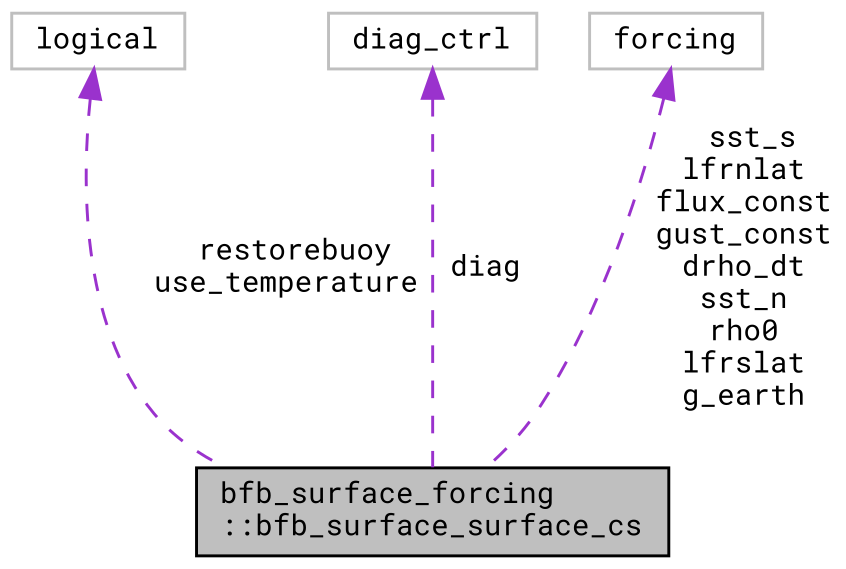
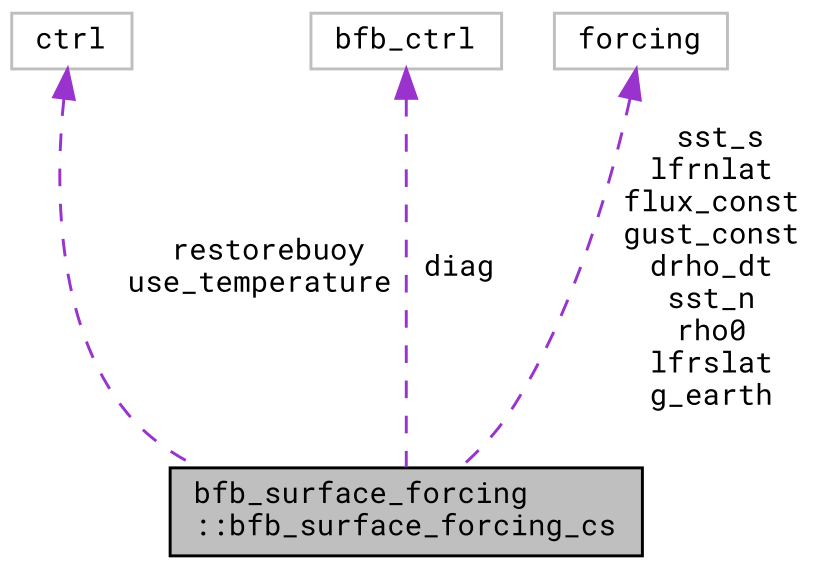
(98, 41) -> (72, 41)
(433, 41) -> (406, 41)
(433, 512) -> (406, 512)
